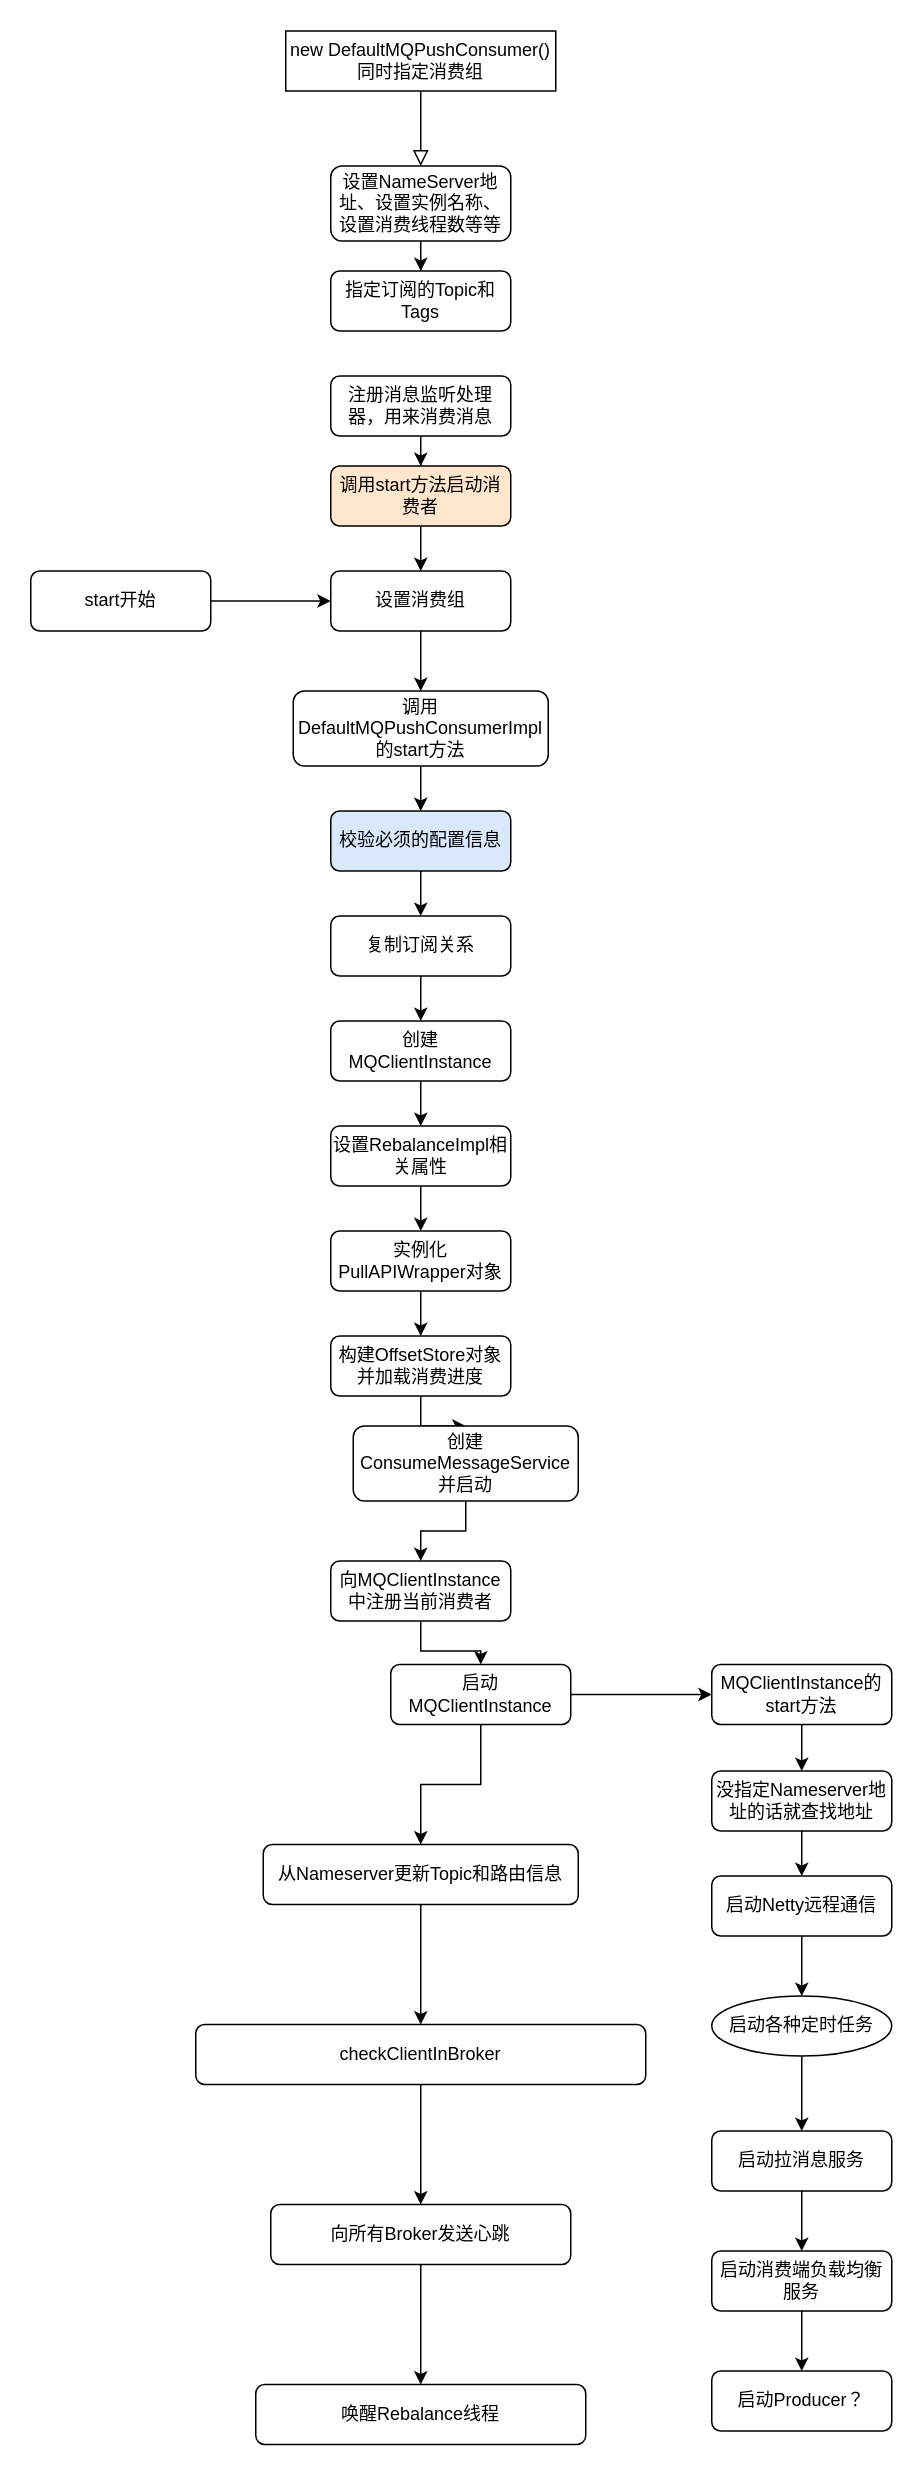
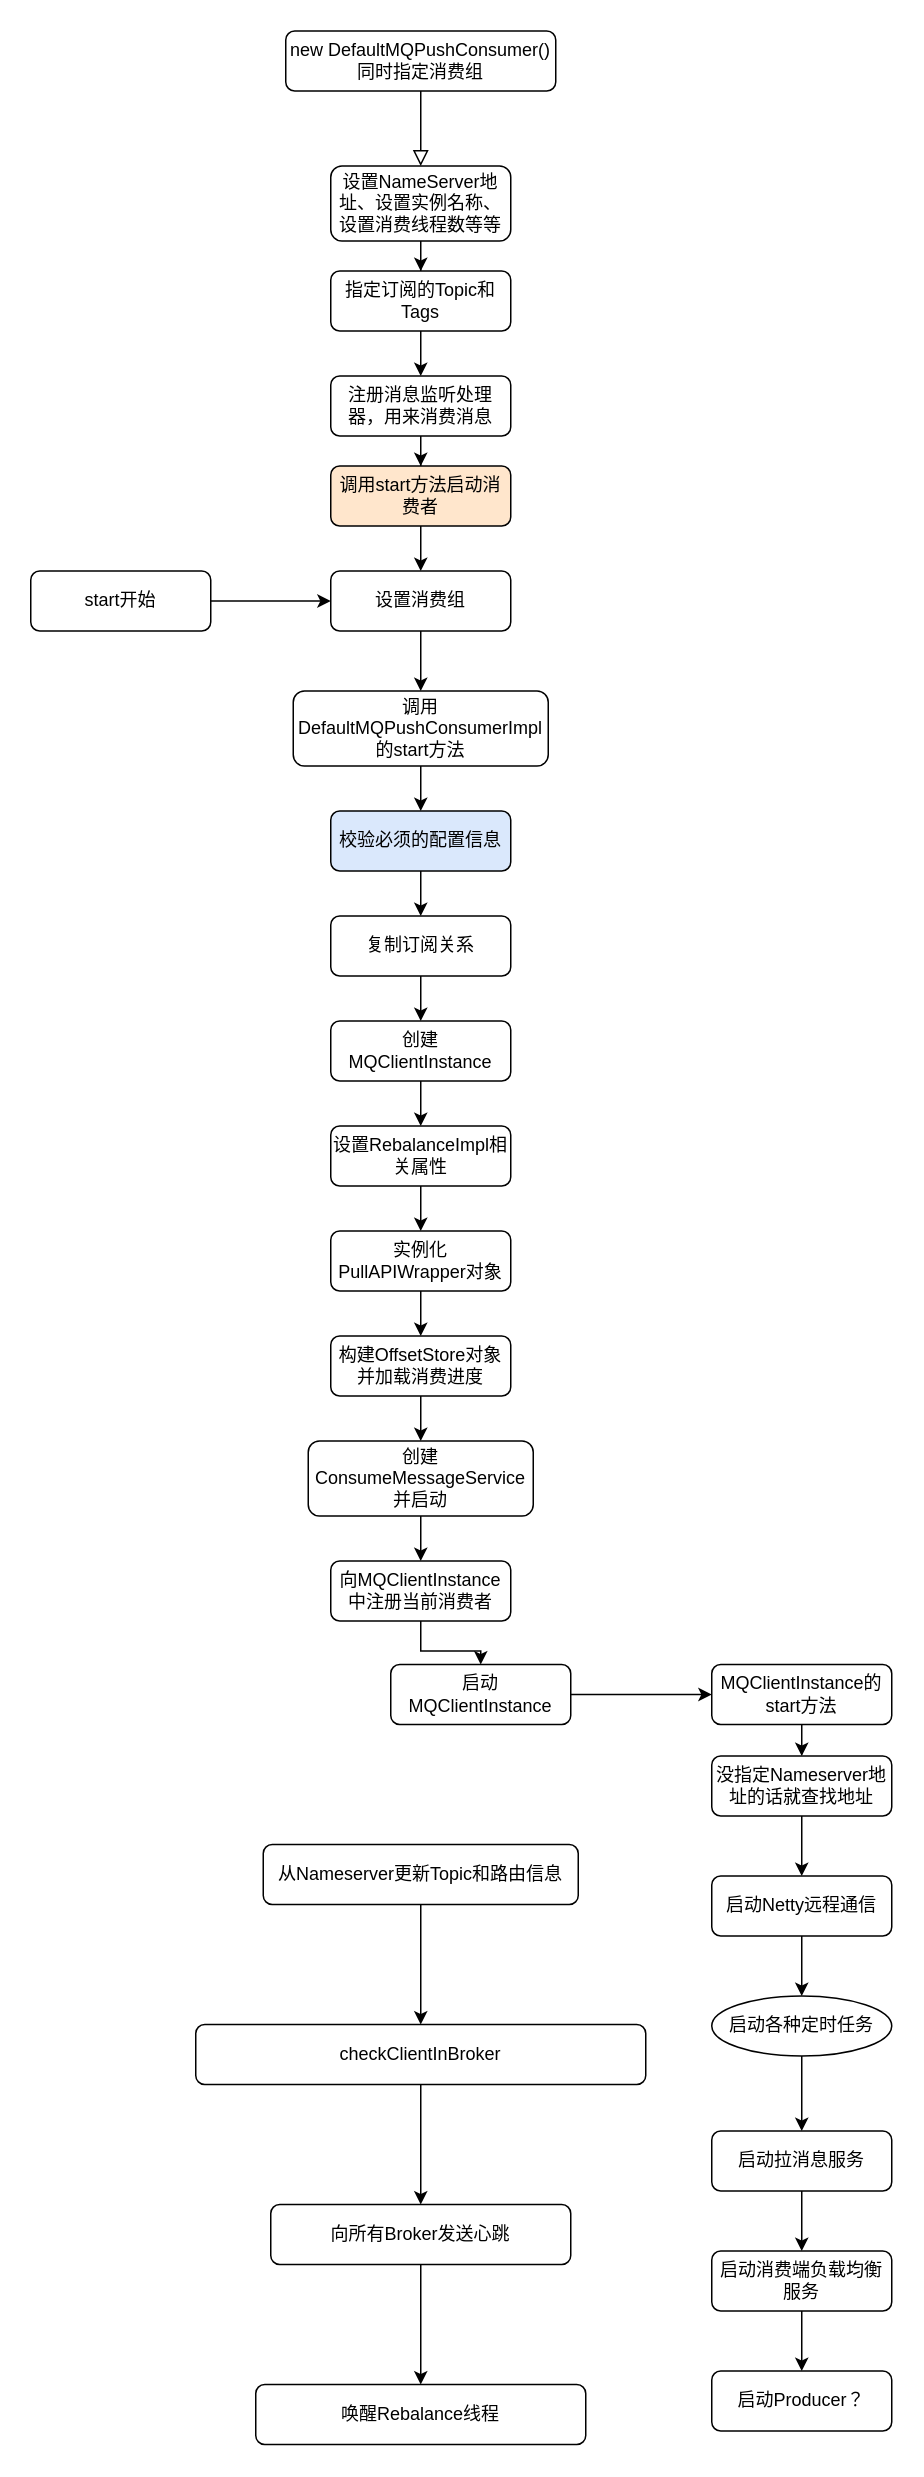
(421, 61) -> (421, 61)
none -> (421, 359)
(466, 1463) -> (421, 1478)
(456, 1784) -> none
(802, 1801) -> (802, 1786)
